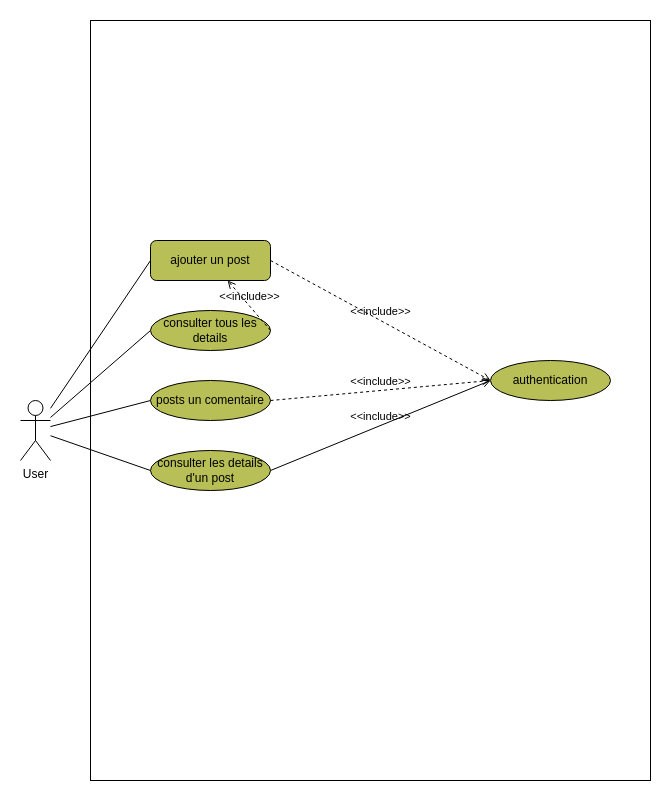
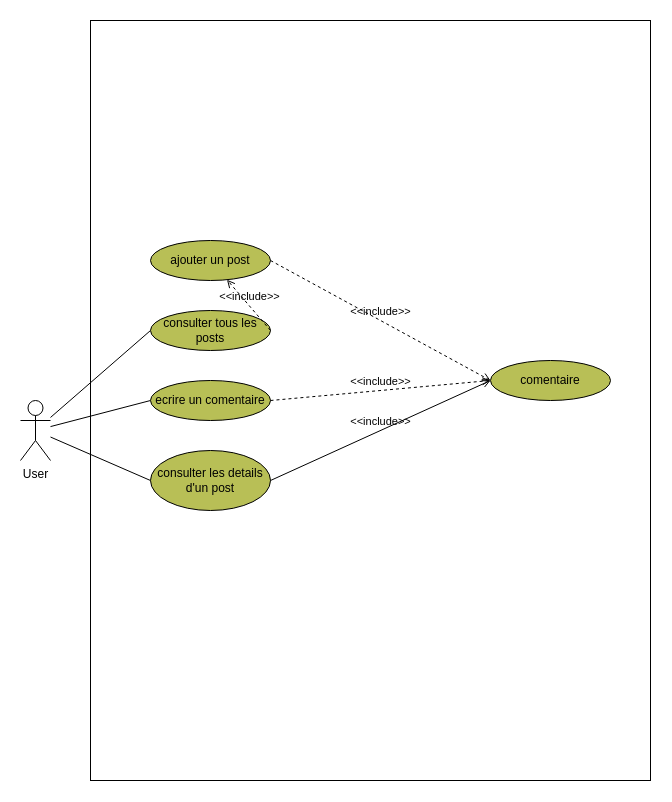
(211, 261) -> (211, 261)
(211, 331) -> (211, 331)
(101, 334) -> none
(551, 381) -> (551, 381)
(211, 401) -> (211, 401)
(211, 471) -> (211, 481)
